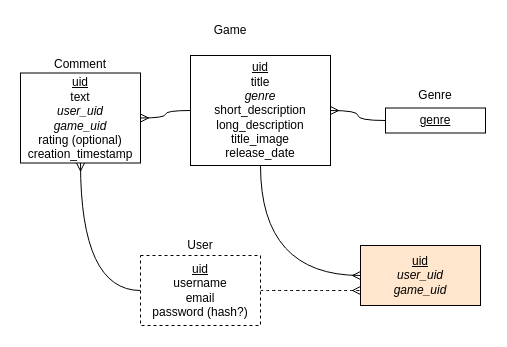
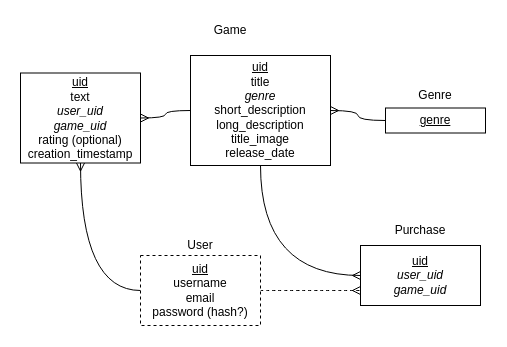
(81, 64) -> none
none -> (421, 231)
(421, 276) -> (421, 276)
